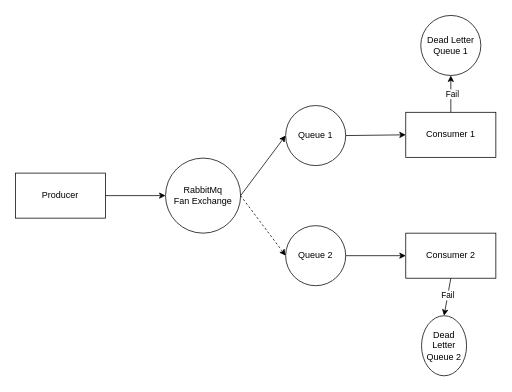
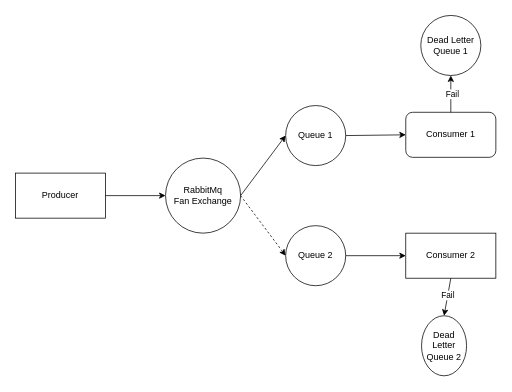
(450, 135) -> (450, 135)
